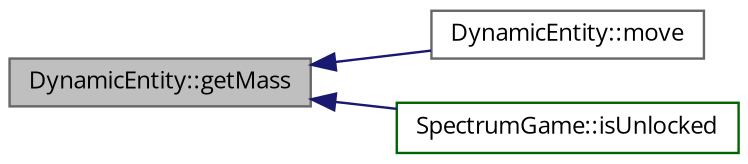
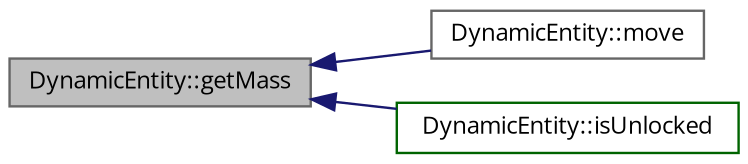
(568, 128) -> (568, 128)
